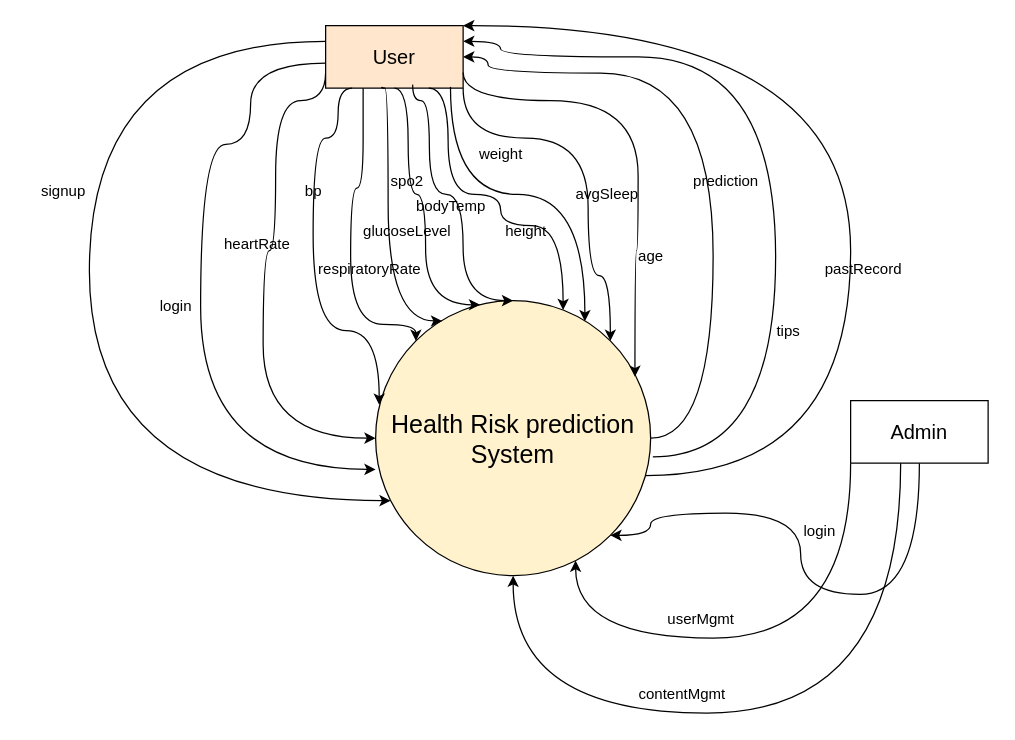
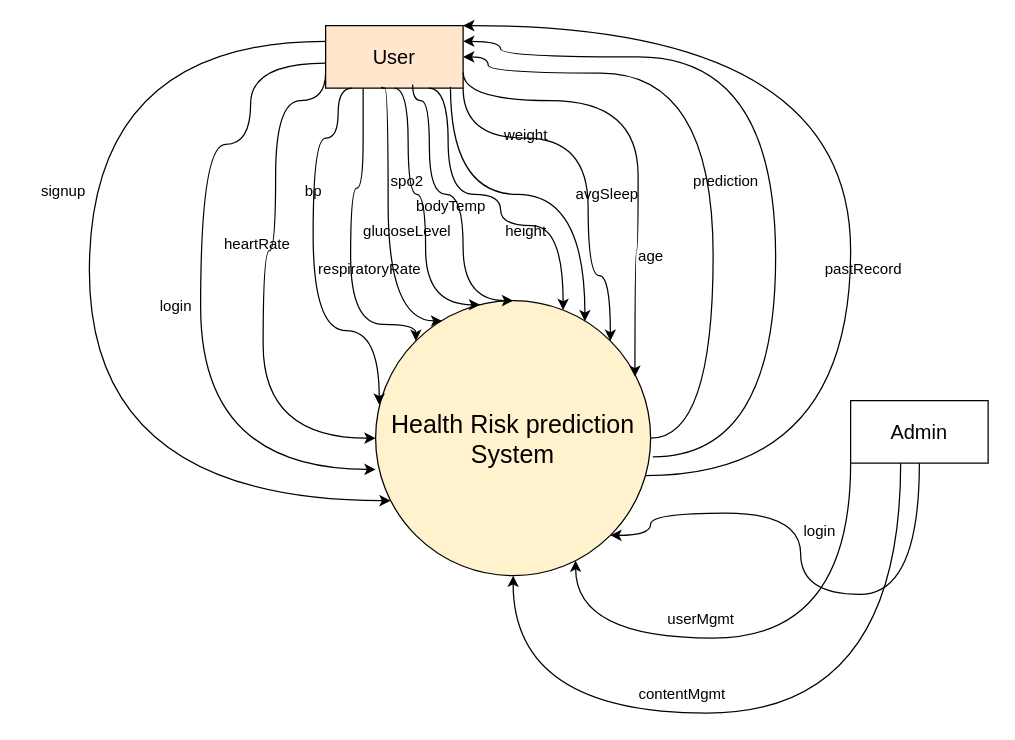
(501, 154) -> (526, 136)
(788, 332) -> none
